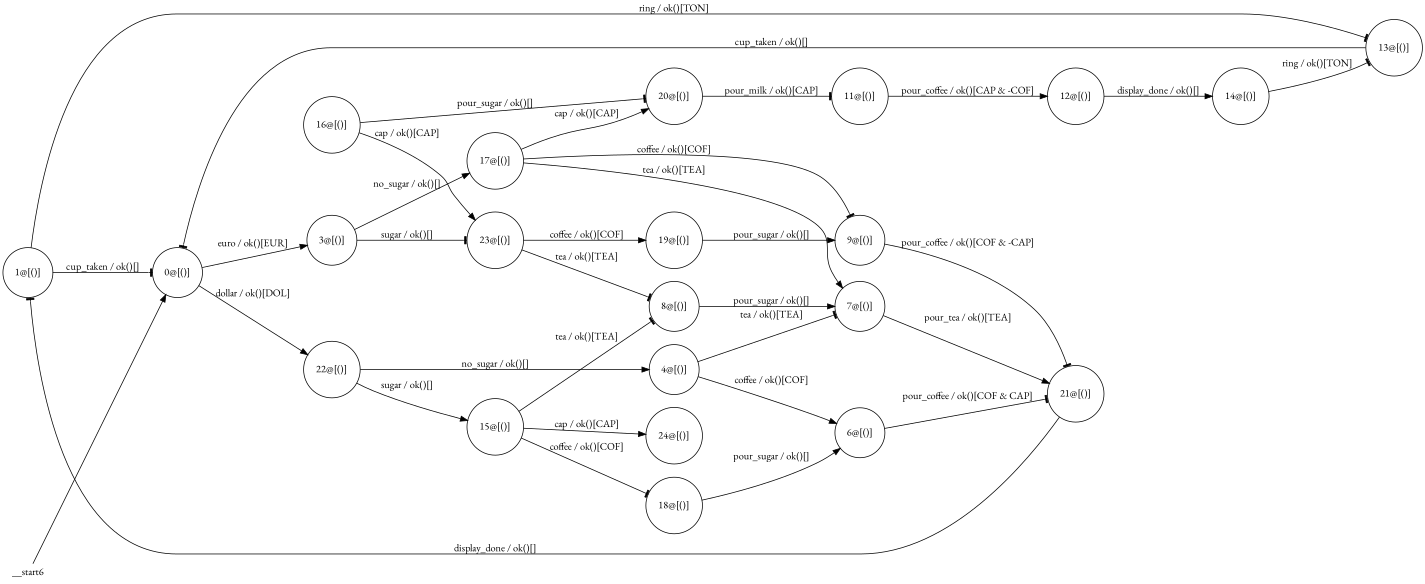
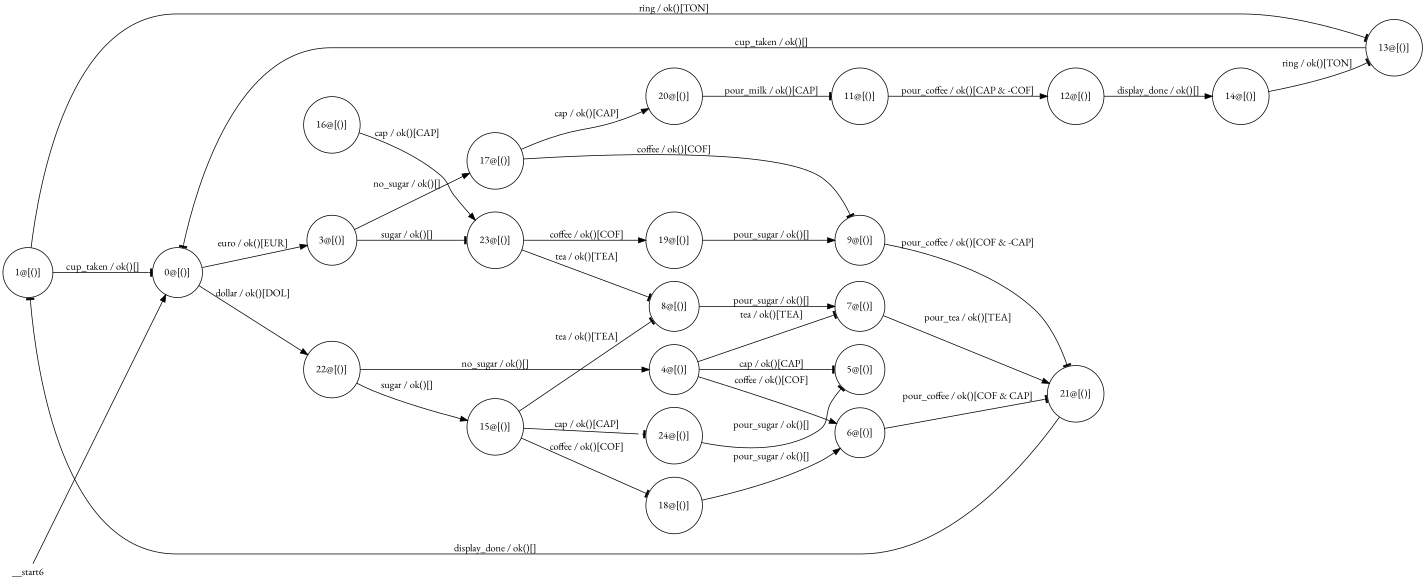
(501, 111) -> none
(705, 186) -> none
none -> (860, 370)
(581, 431) -> (581, 431)
